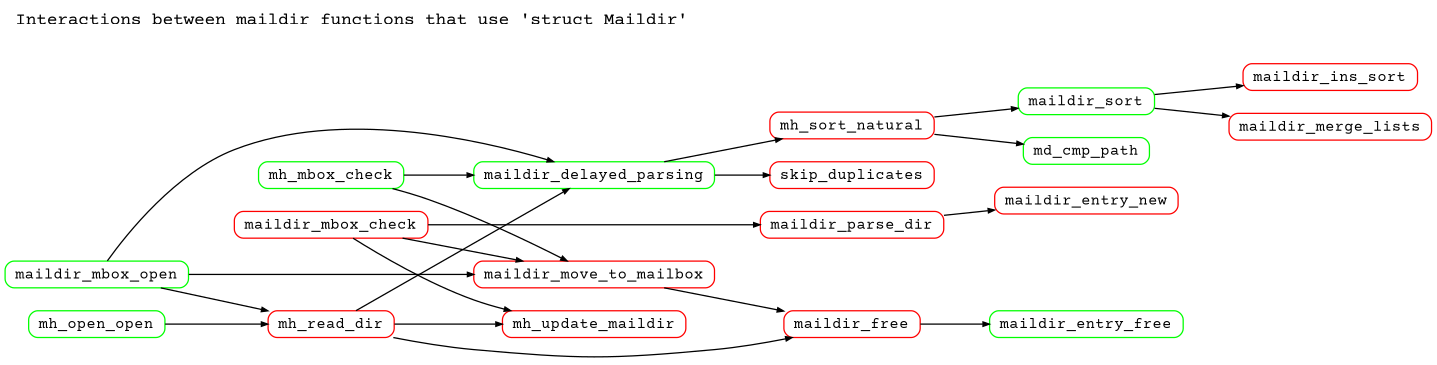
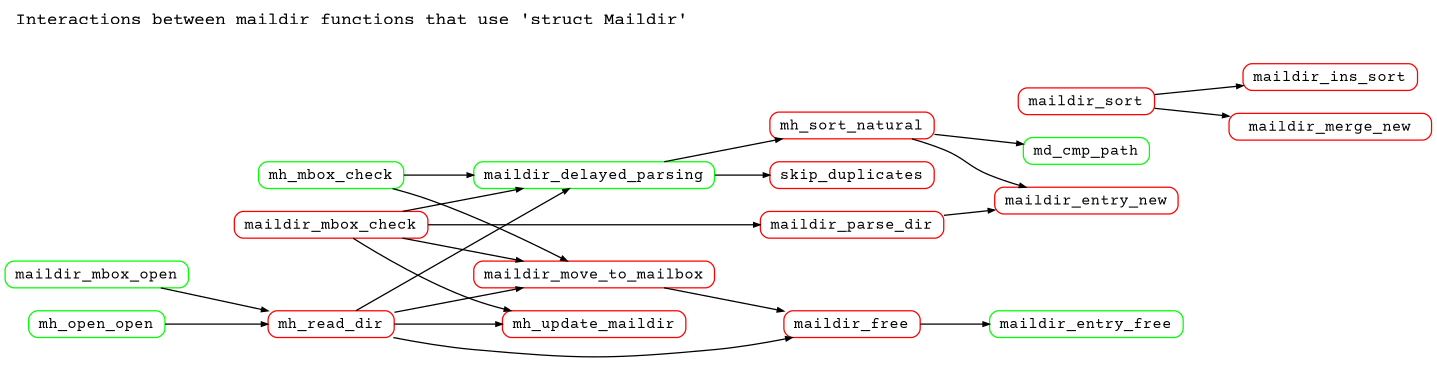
(1086, 101) -> (1086, 101)
(973, 113) -> (966, 162)
(1330, 127) -> (1330, 127)
(306, 133) -> (459, 201)
(328, 274) -> (452, 301)
